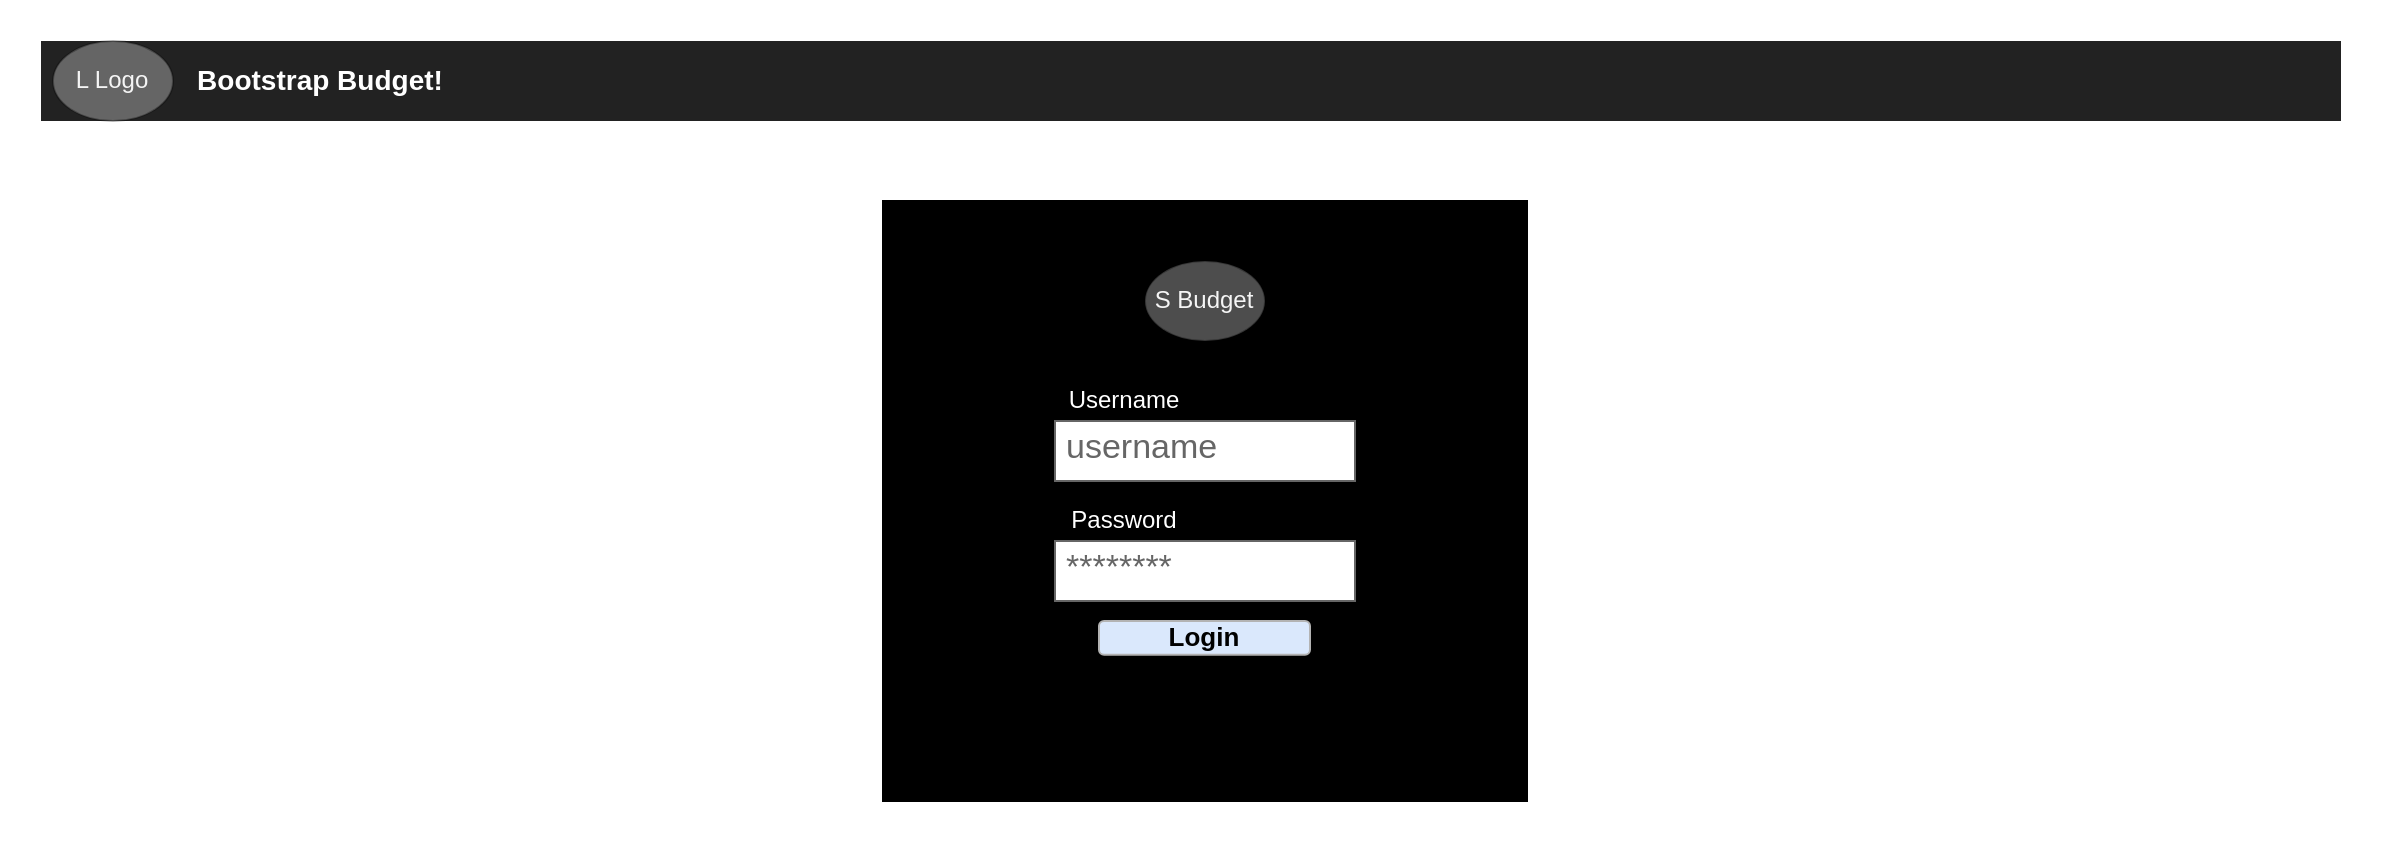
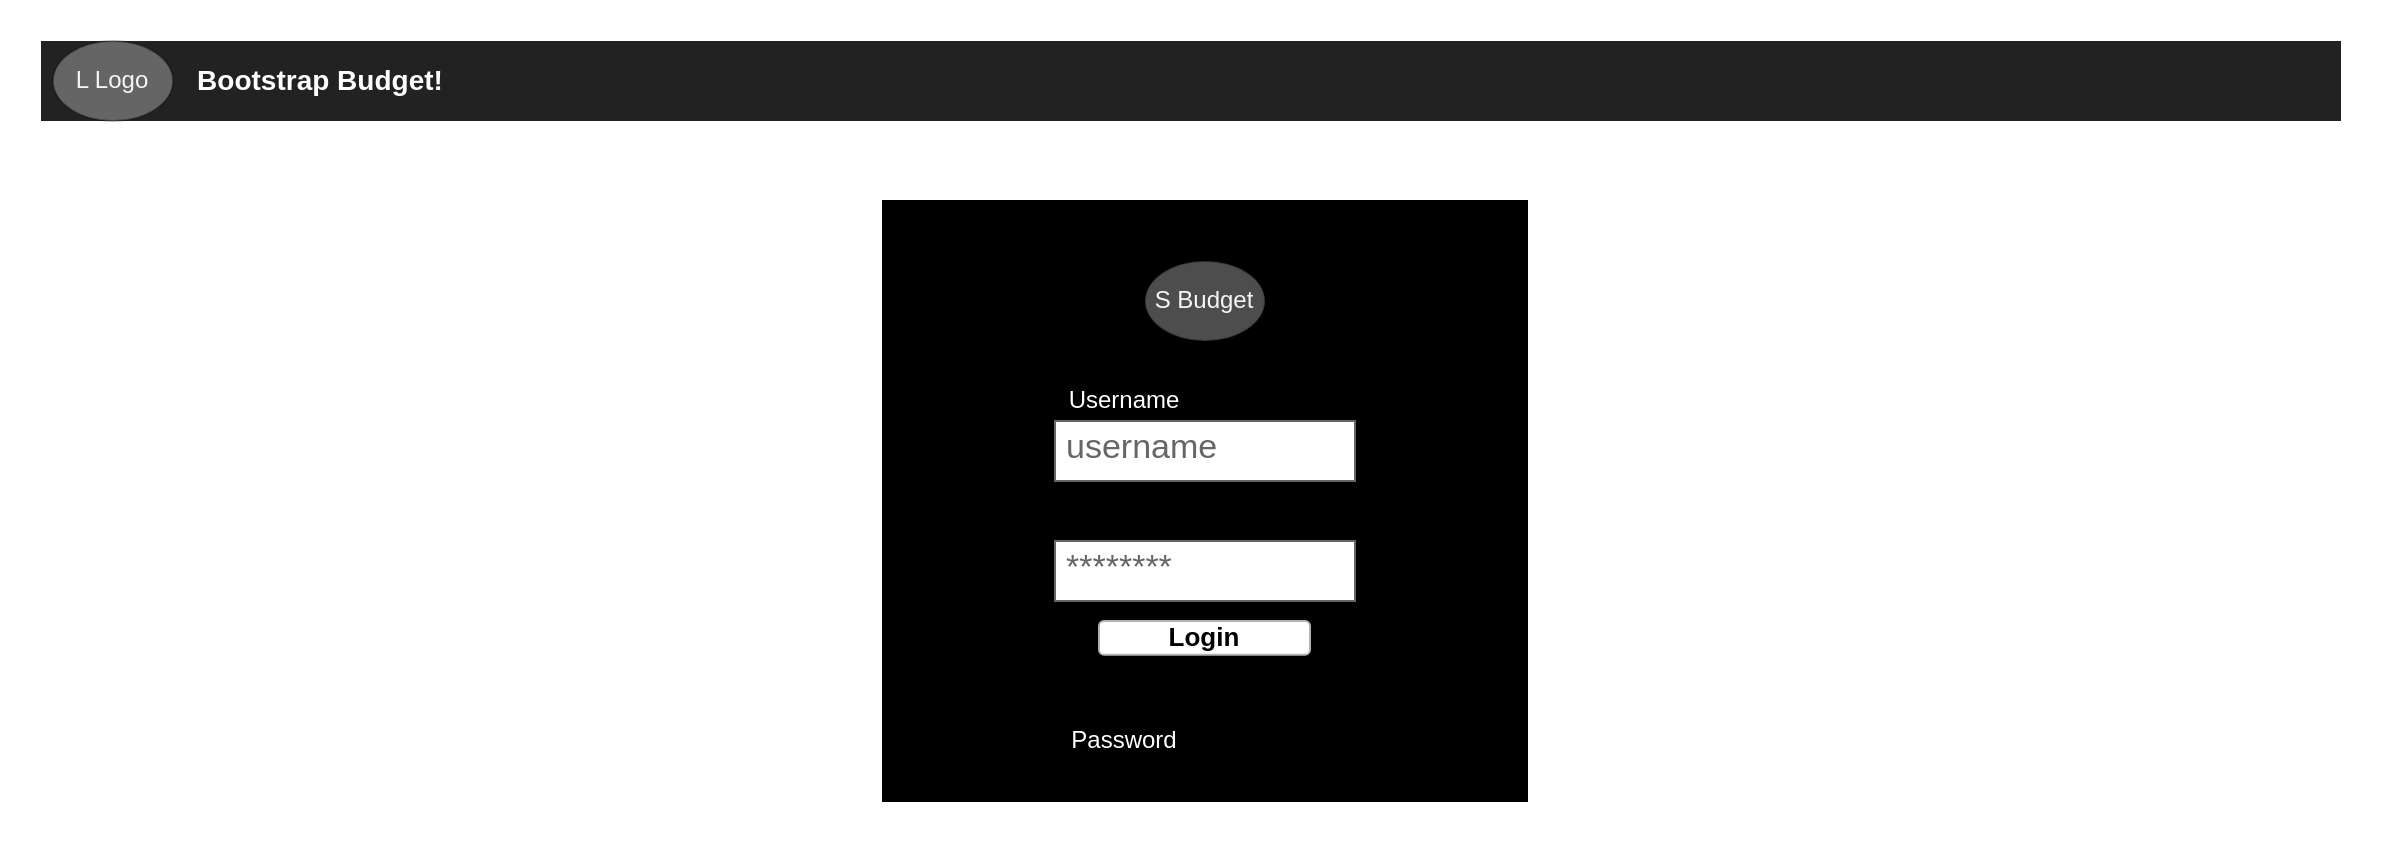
(1125, 521) -> (1125, 741)
(1205, 638) -> (1205, 638)
